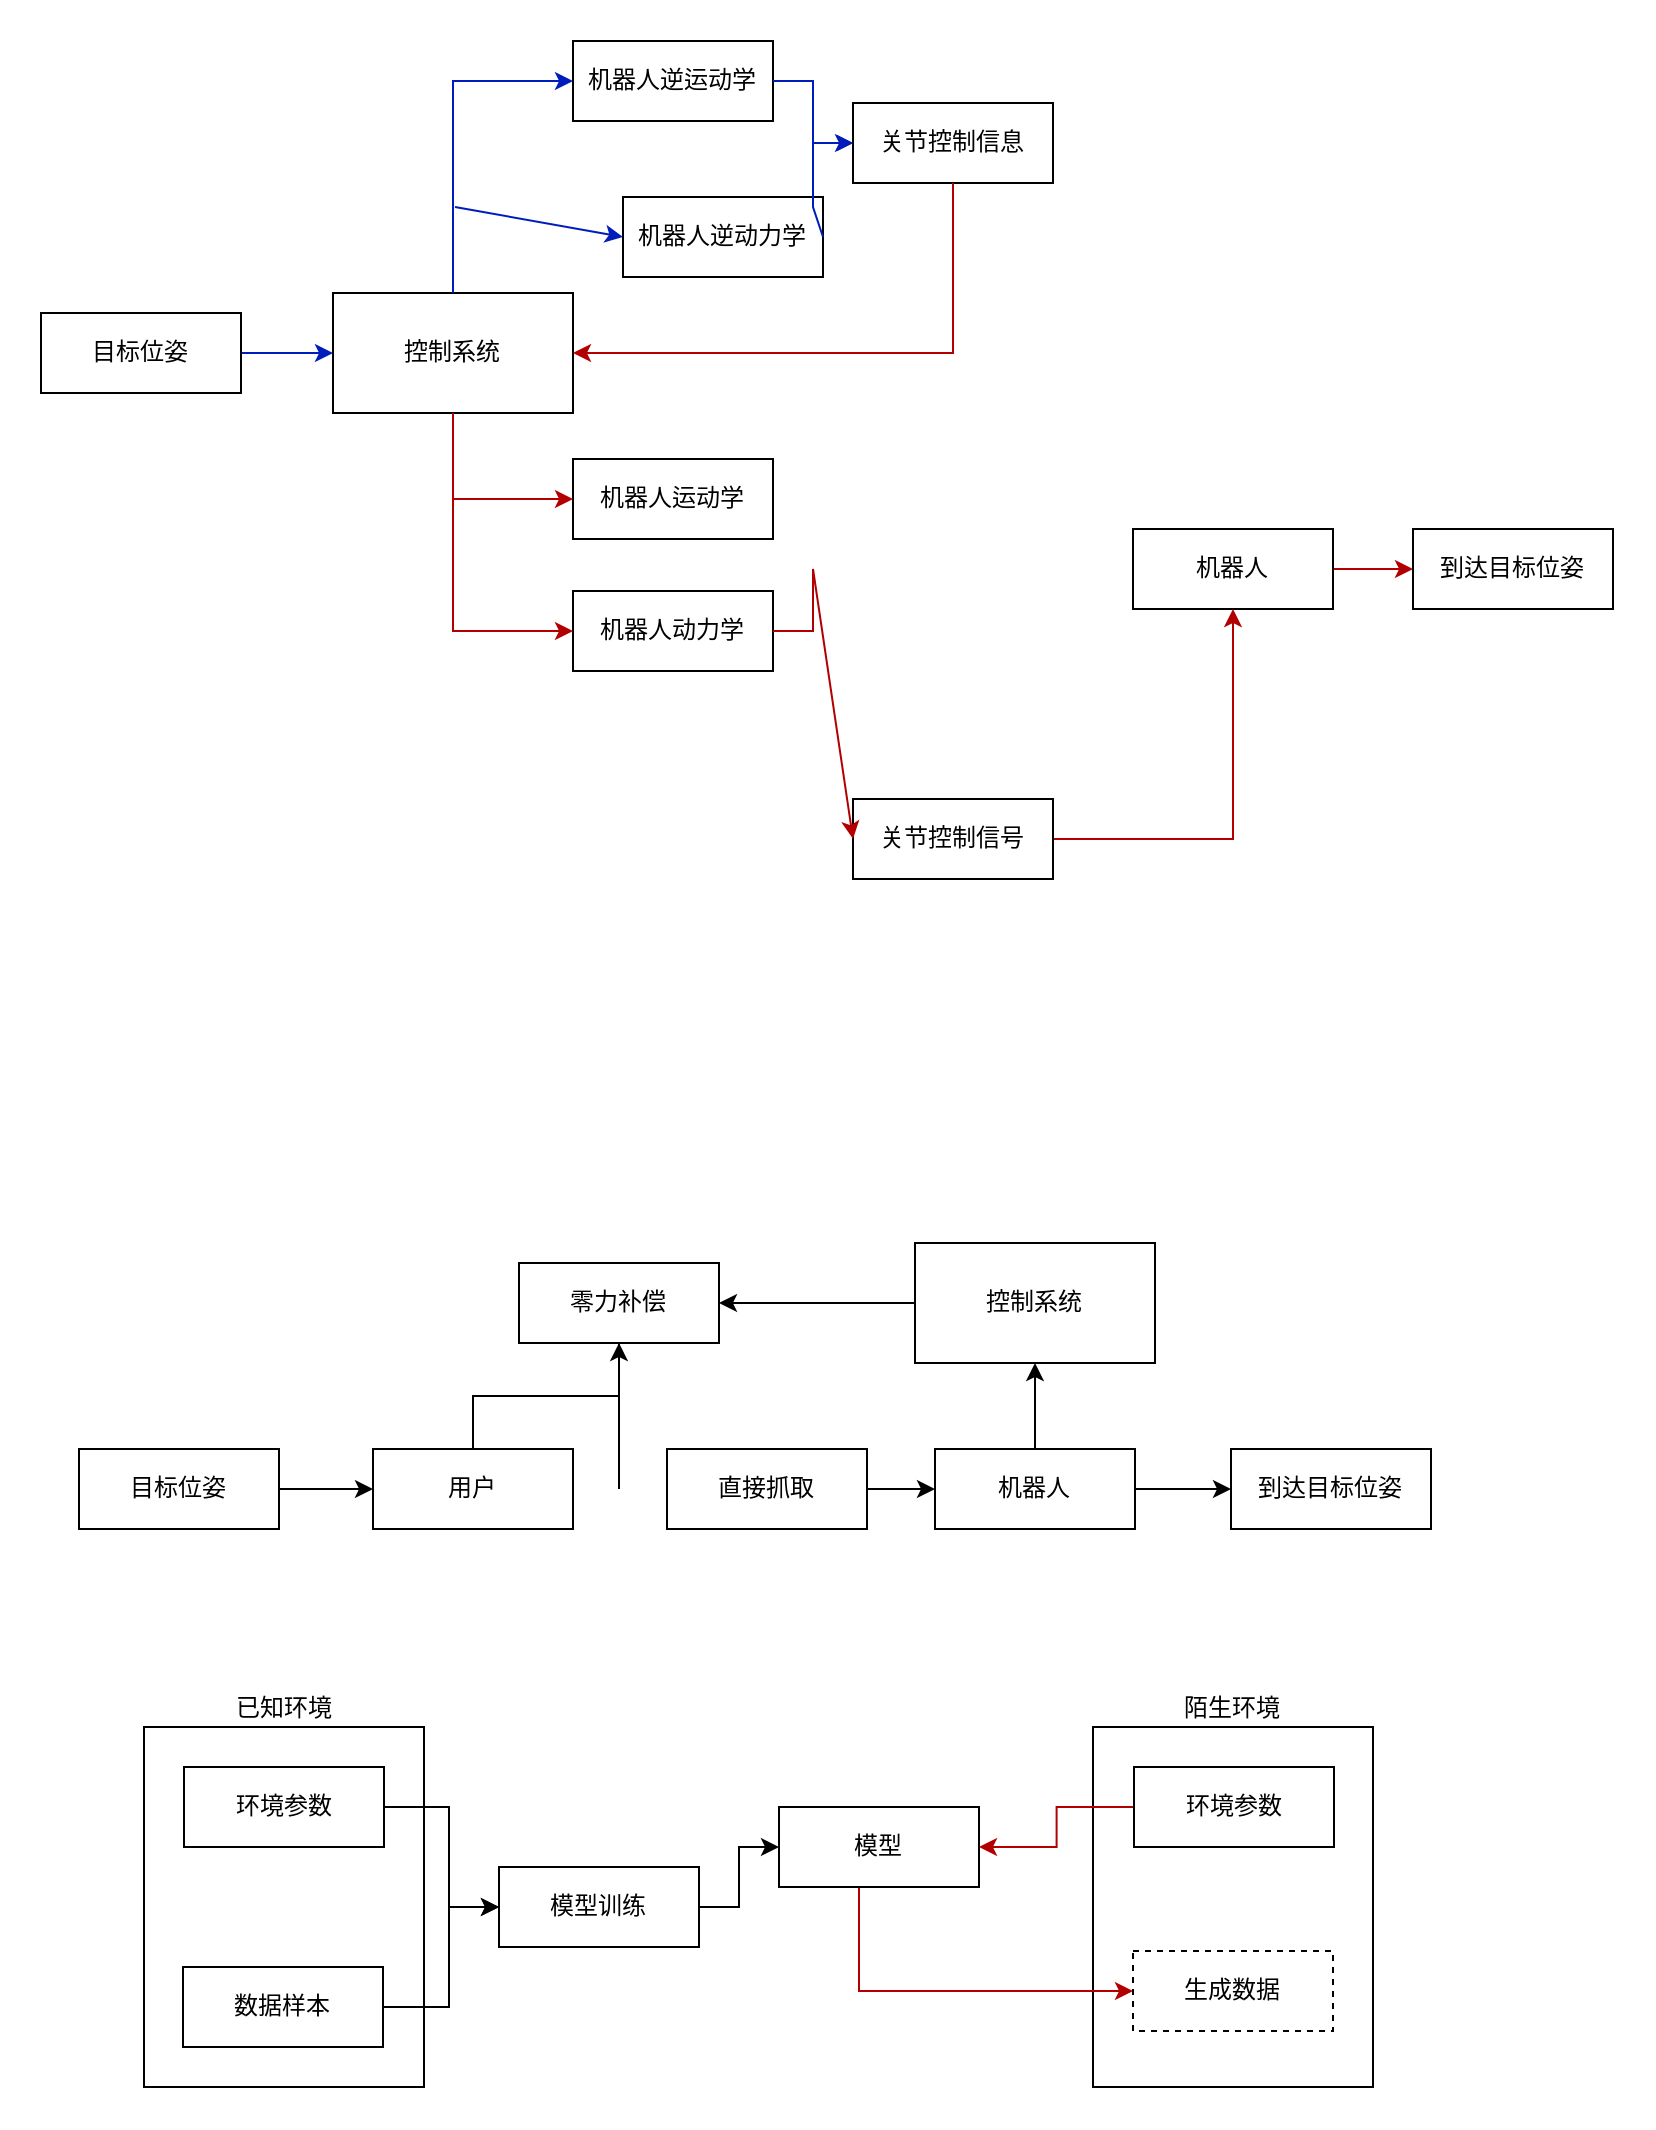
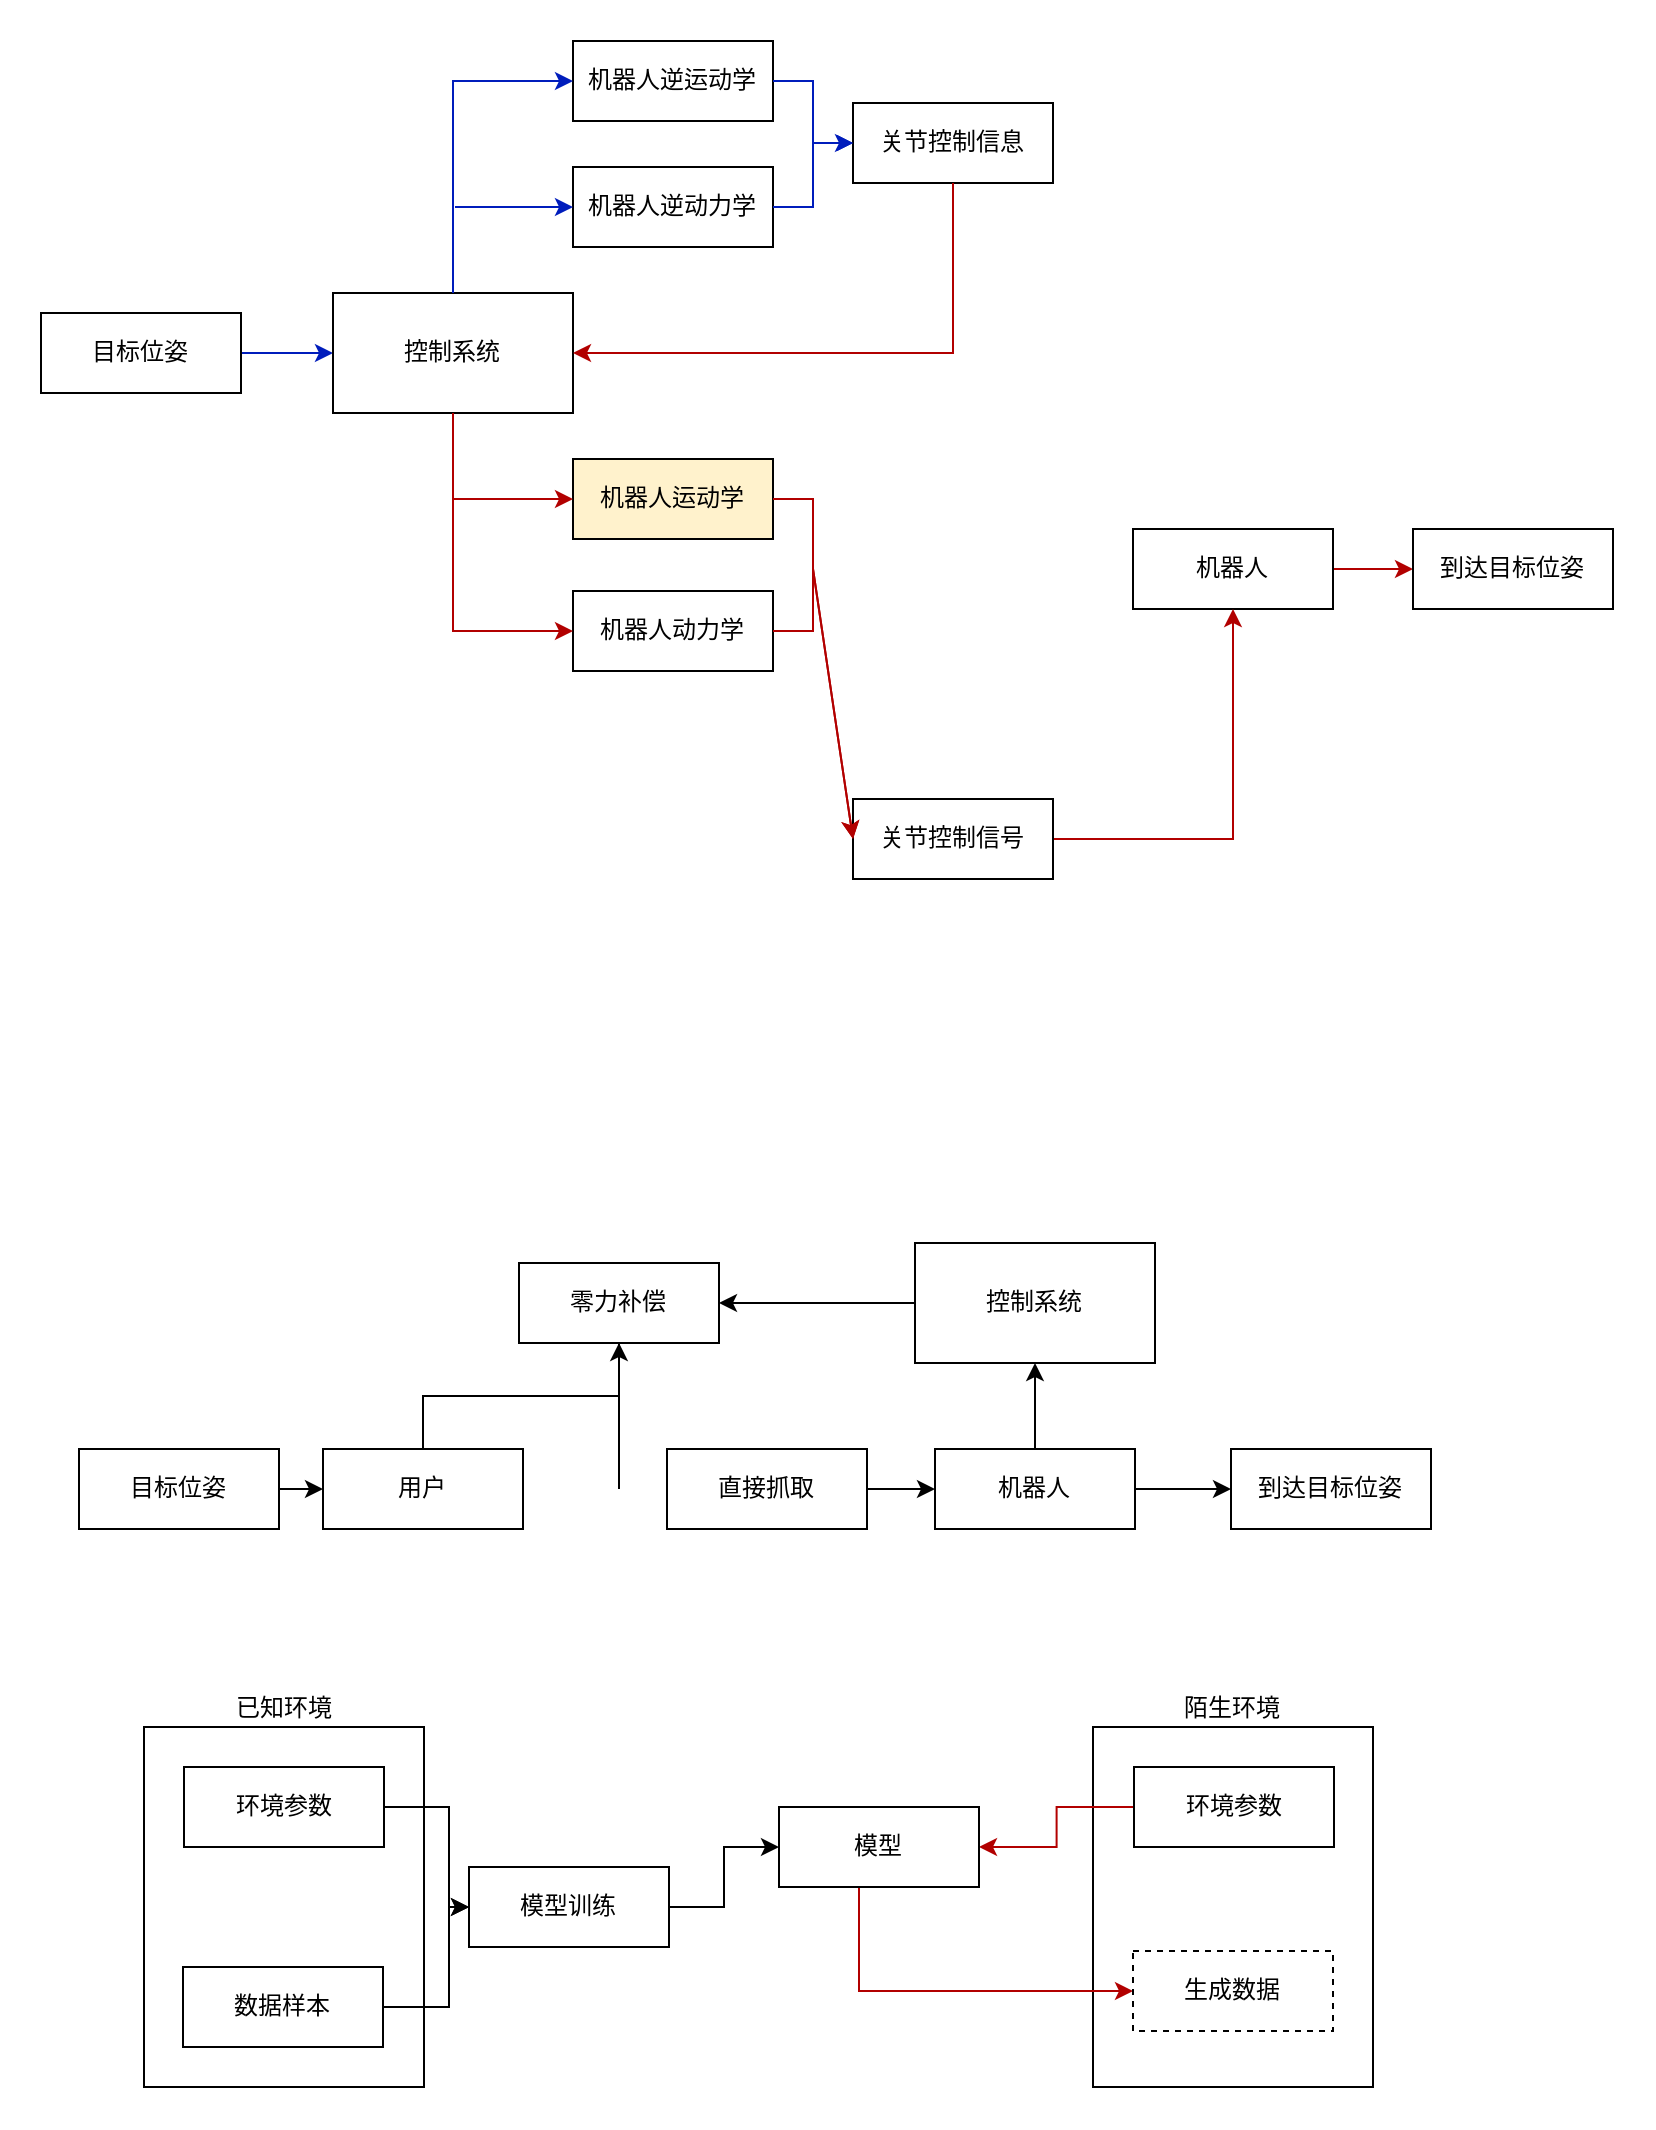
(723, 237) -> (673, 207)
(673, 499) -> (673, 499)
none -> (813, 513)
(473, 1489) -> (423, 1489)
(599, 1907) -> (569, 1907)
